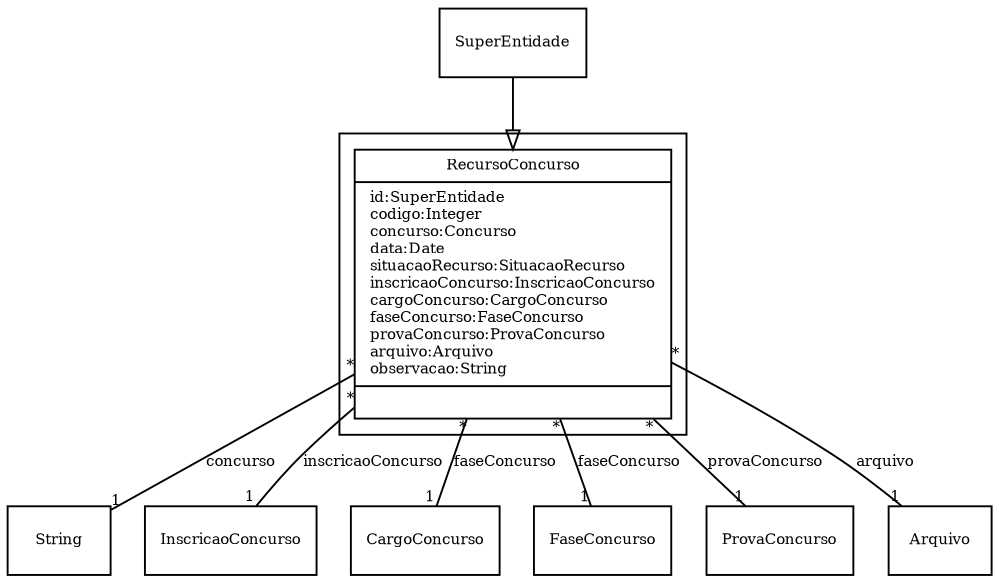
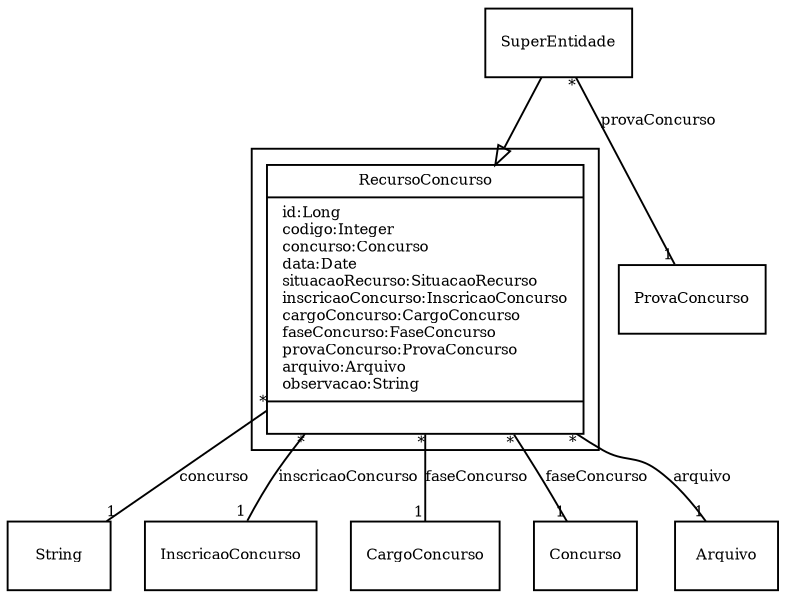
(438, 197) -> (312, 213)
(700, 463) -> (625, 171)
(603, 541) -> (585, 556)
